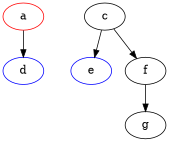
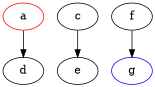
(123, 41) -> none
(23, 71) -> (23, 71)
(91, 71) -> (78, 71)
(146, 125) -> (132, 71)
